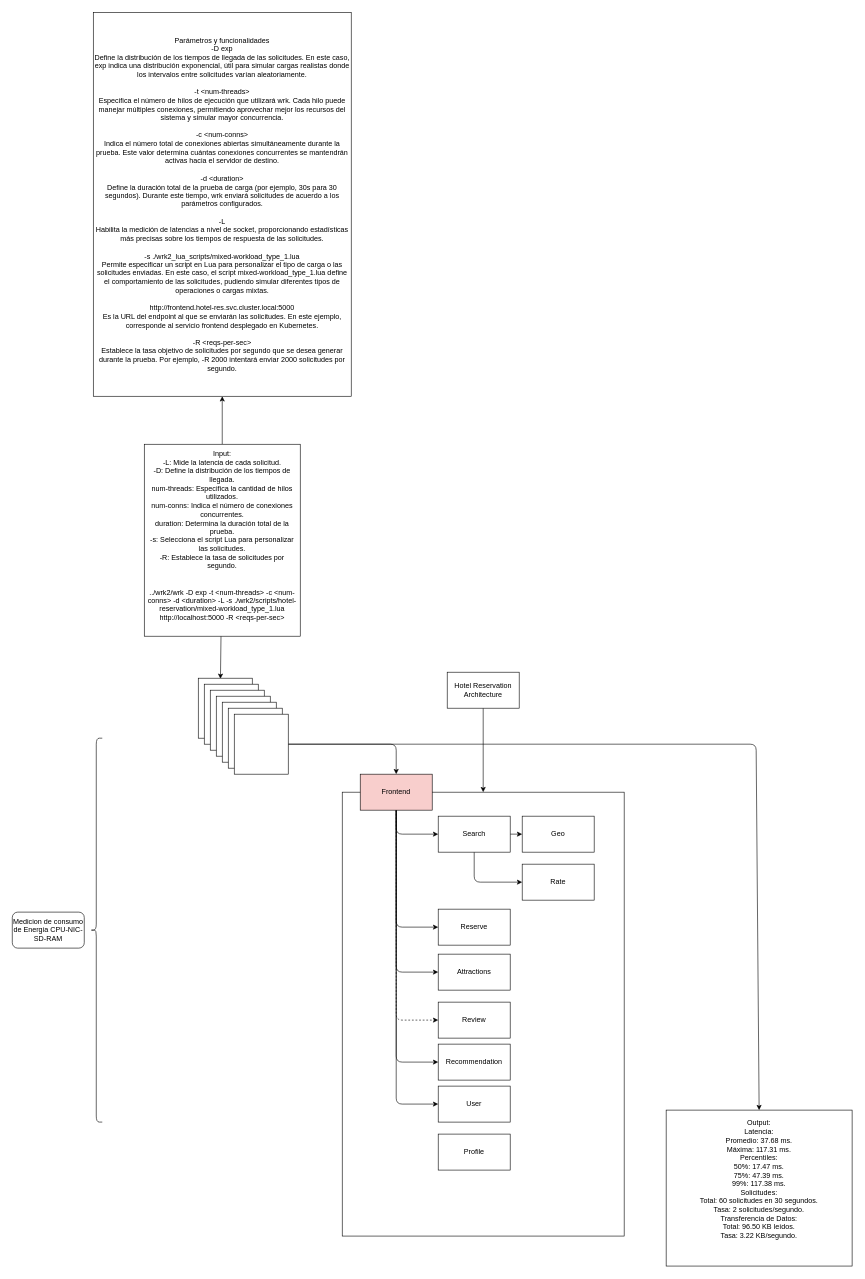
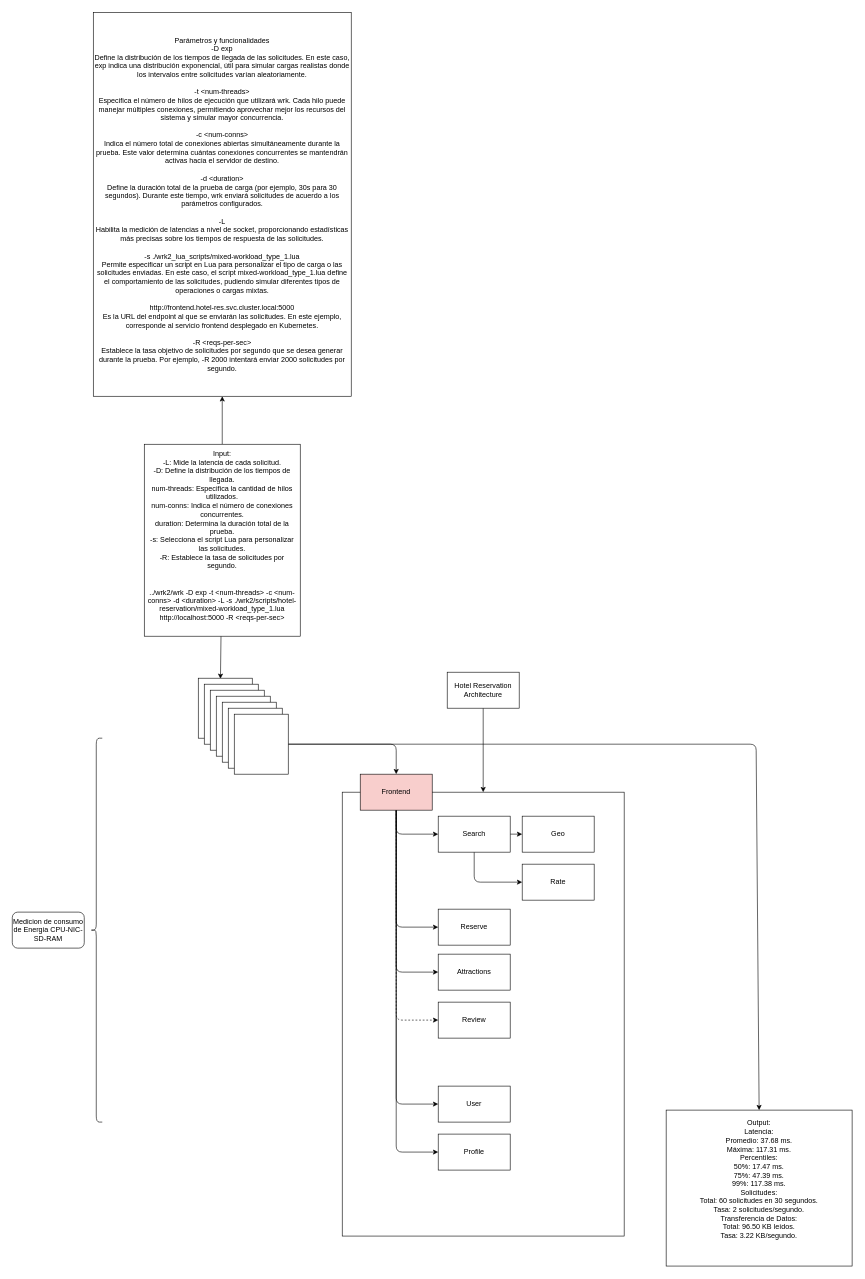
(432, 1062) -> none
(474, 1062) -> none
none -> (396, 1147)
